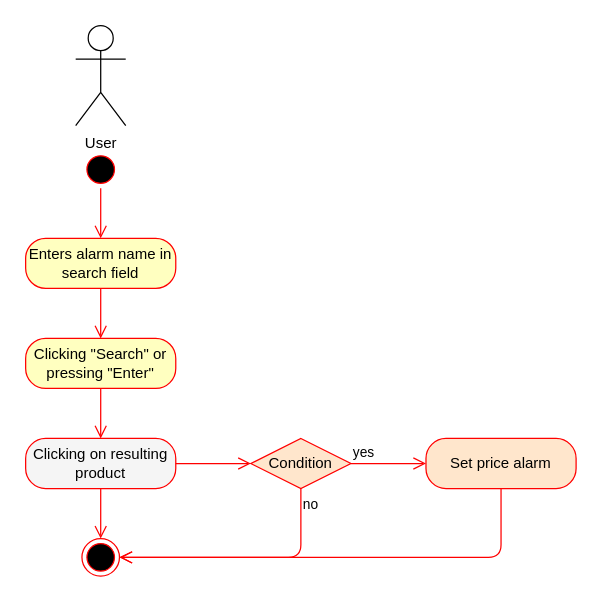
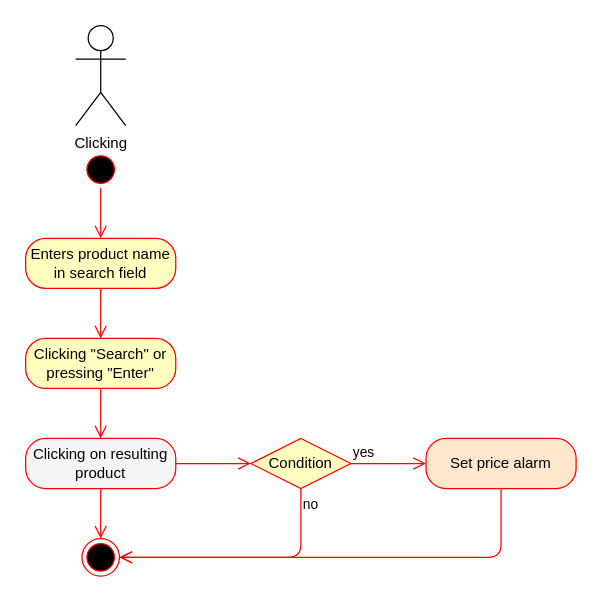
(101, 143) -> (101, 143)
(101, 263) -> (101, 263)
(301, 463) -> (301, 463)
